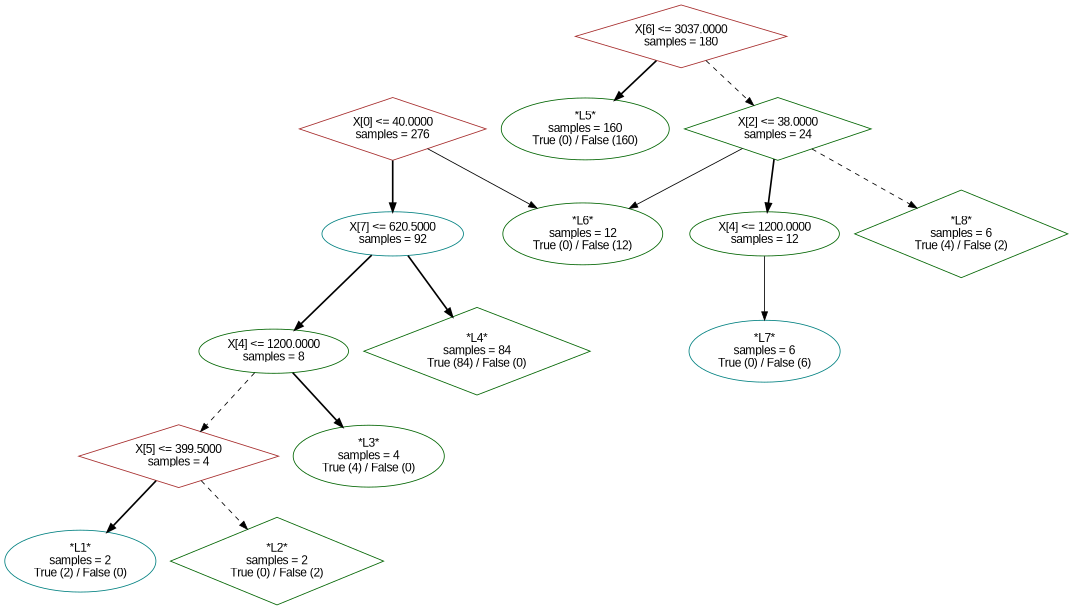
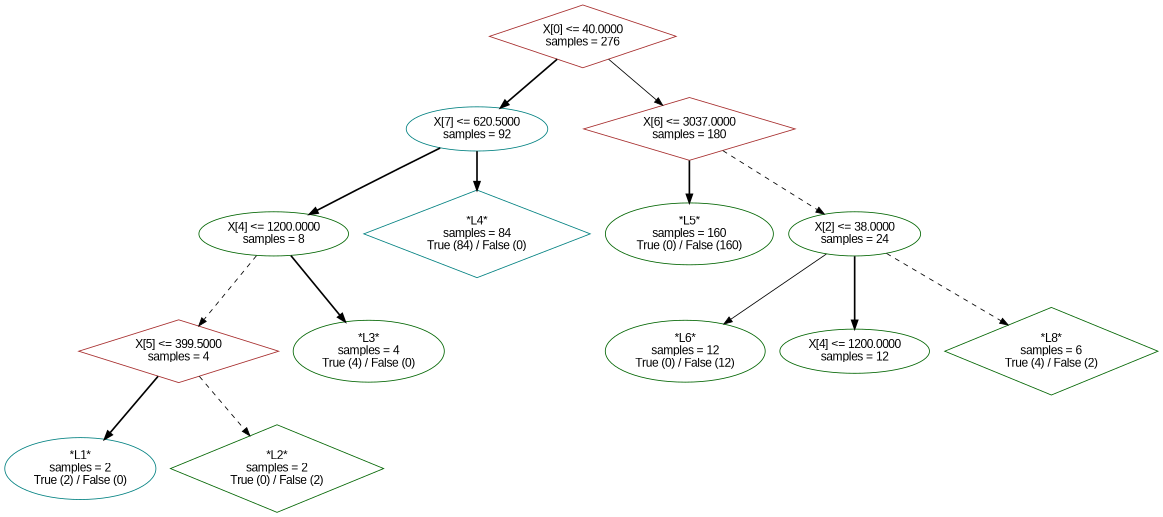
(778, 129) -> (855, 234)
(478, 176) -> (632, 80)
(477, 351) -> (477, 234)
(765, 351) -> none
